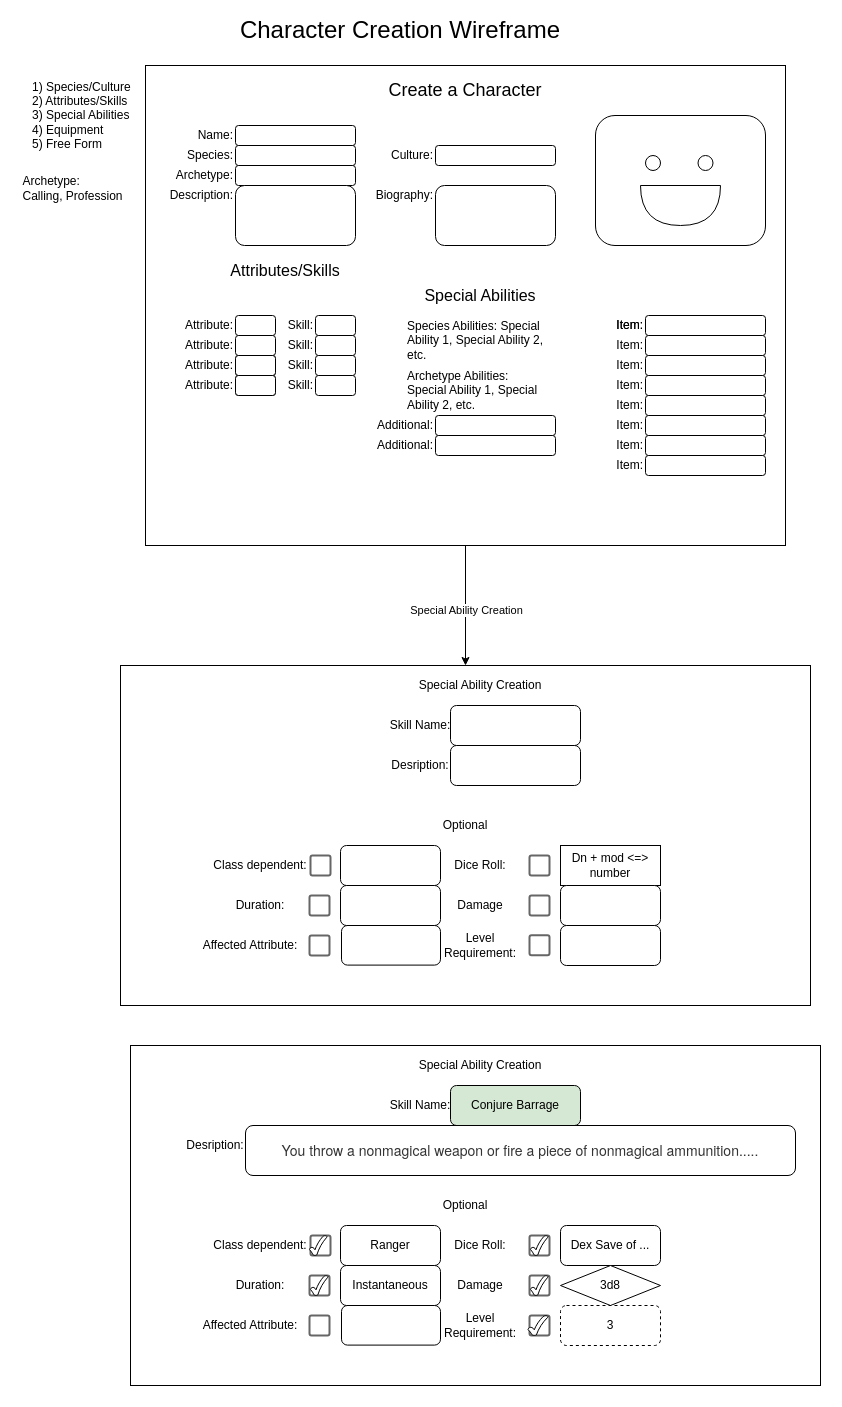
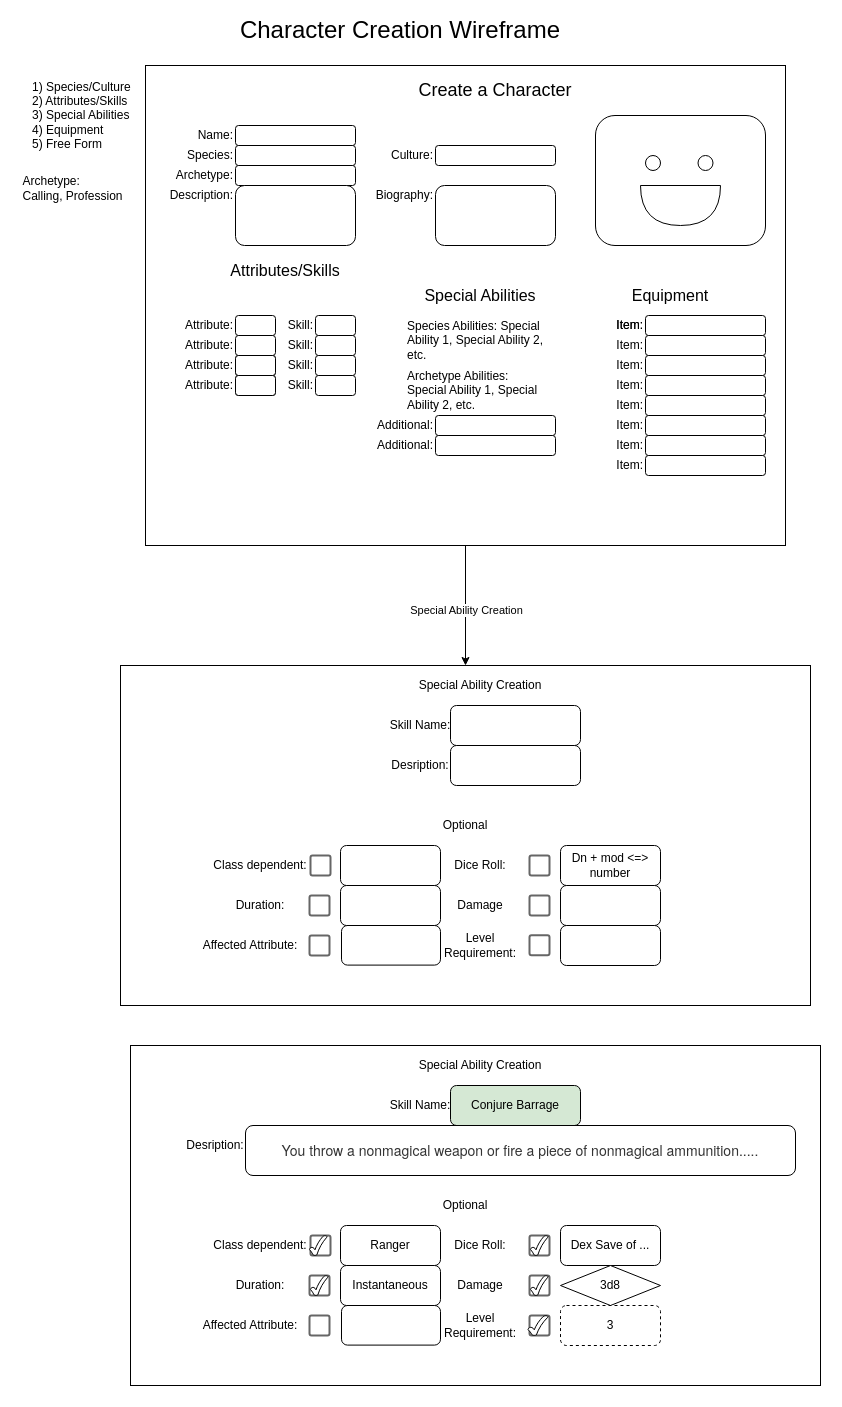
(466, 91) -> (496, 91)
none -> (671, 296)
(611, 866) -> (611, 866)
